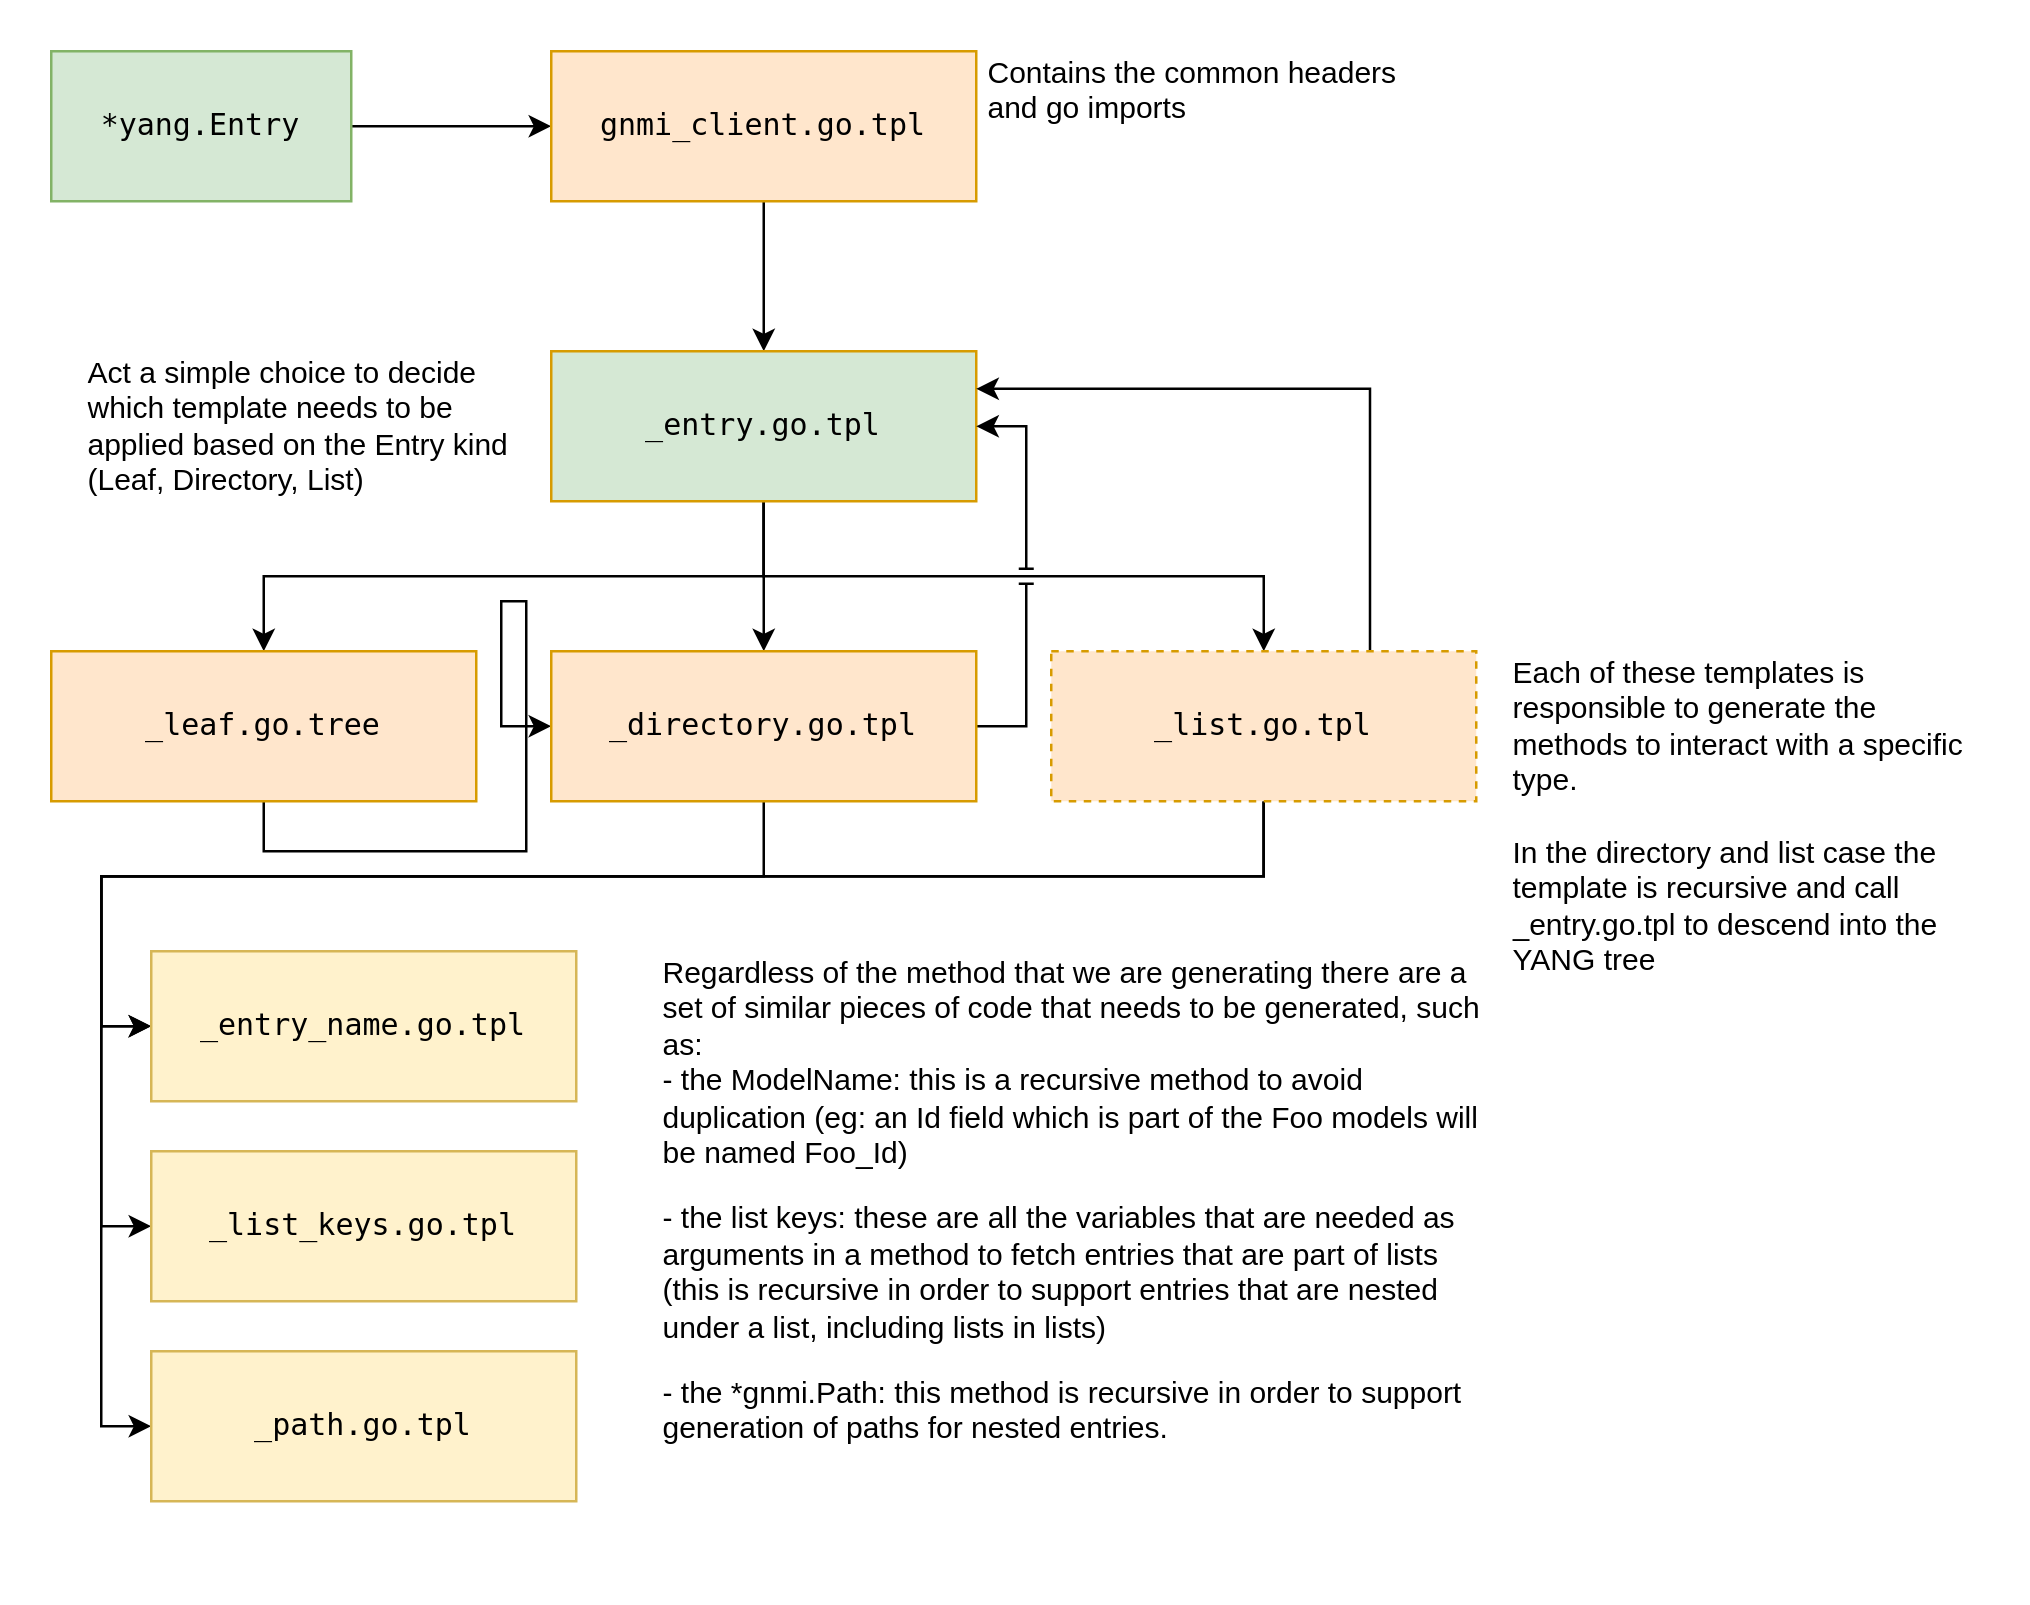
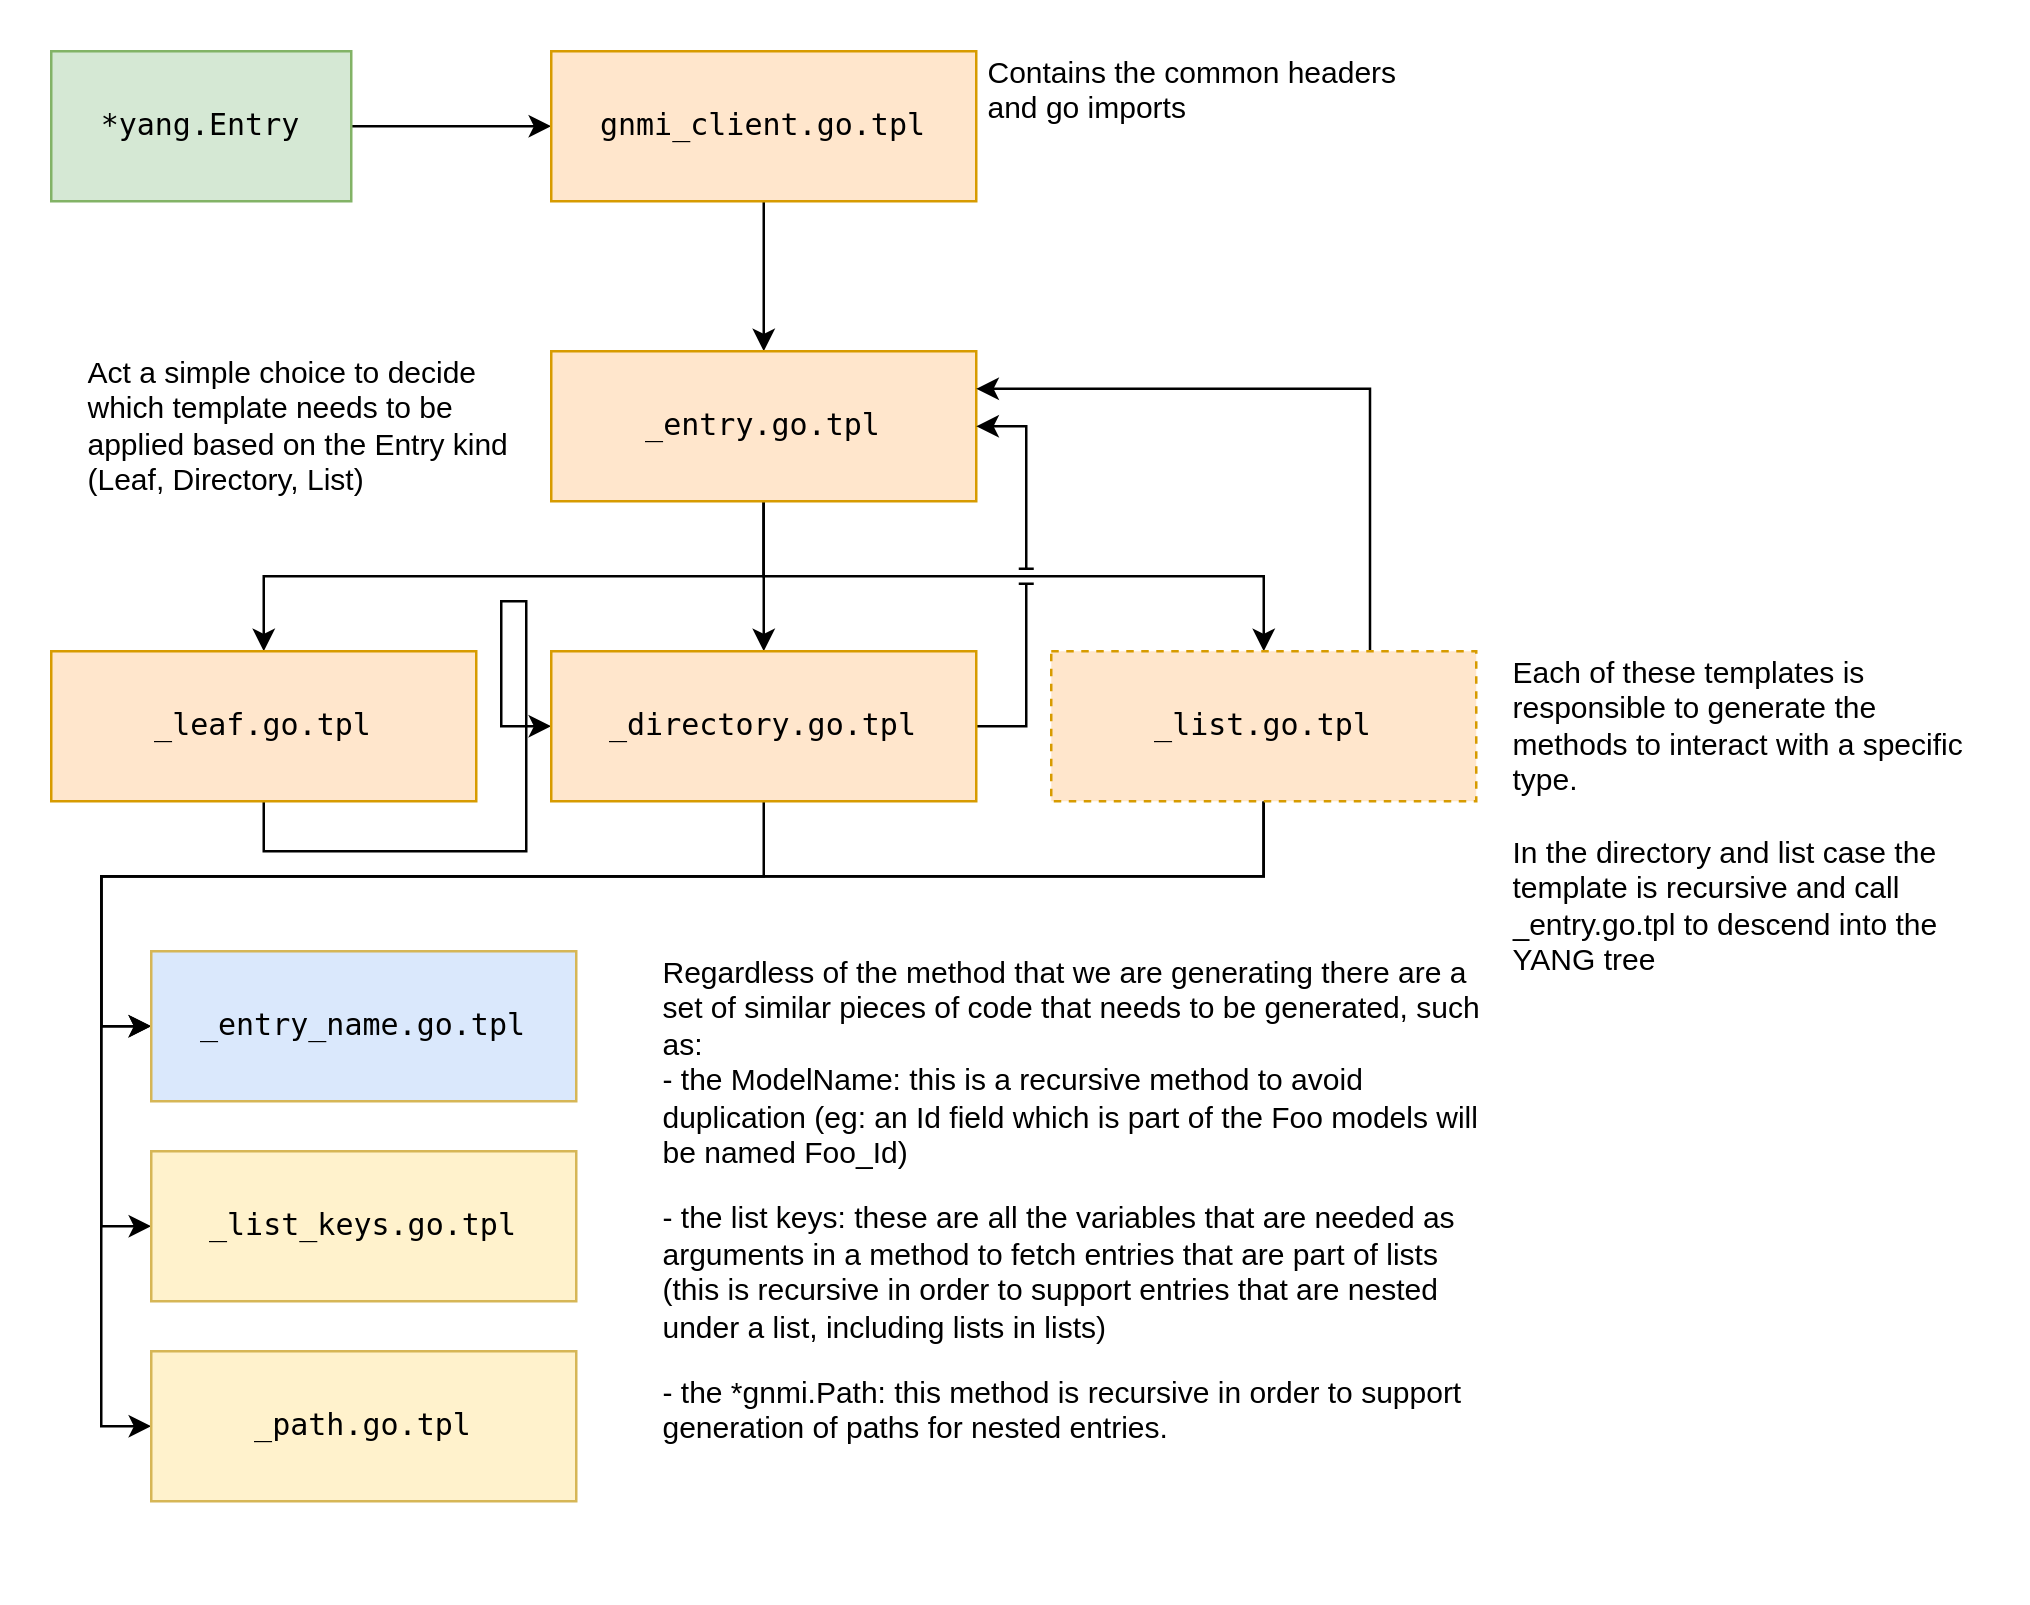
(764, 426) -> (764, 426)
(264, 726) -> (264, 726)
(364, 1026) -> (364, 1026)
